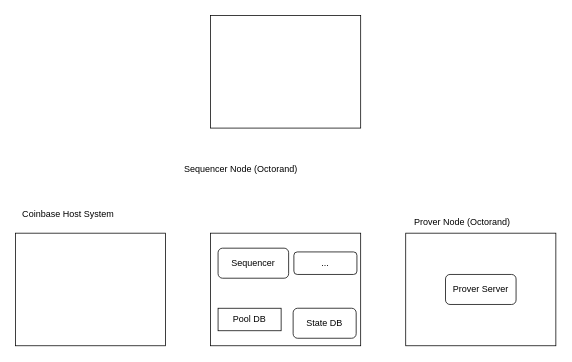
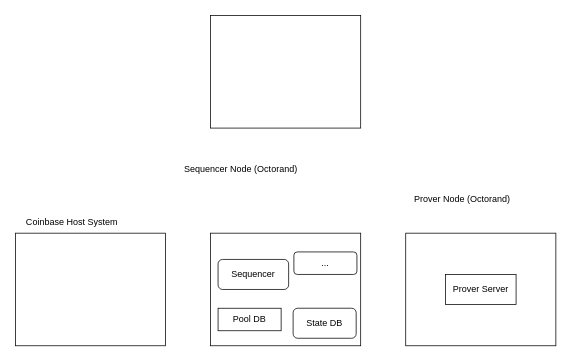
(68, 214) -> (72, 222)
(462, 222) -> (462, 199)
(253, 263) -> (253, 274)
(480, 289) -> (480, 289)
